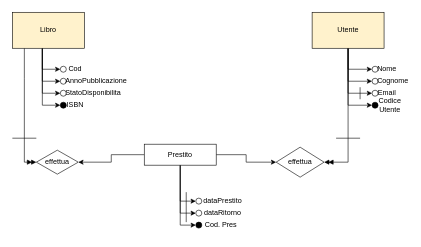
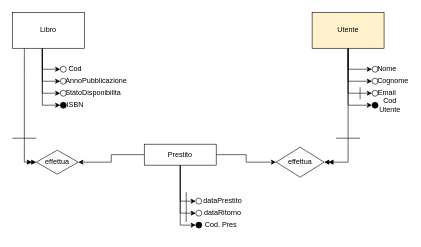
(48, 30) -> (48, 30)
(390, 105) -> (390, 105)
